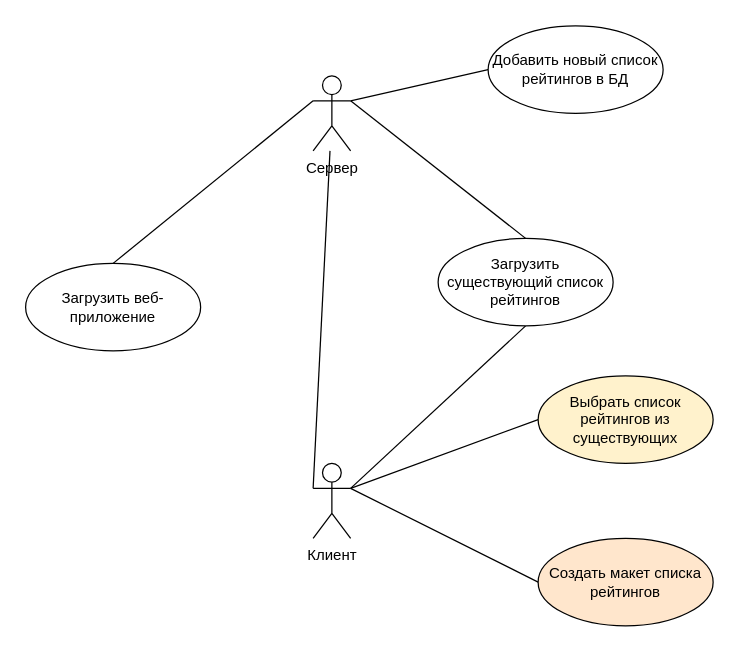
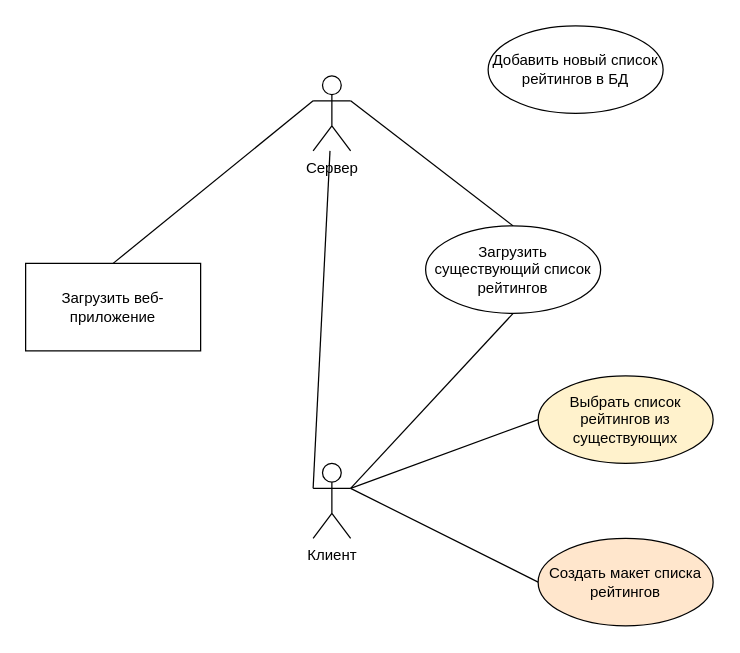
(420, 85) -> none
(526, 282) -> (513, 269)
(113, 307) -> (113, 307)
